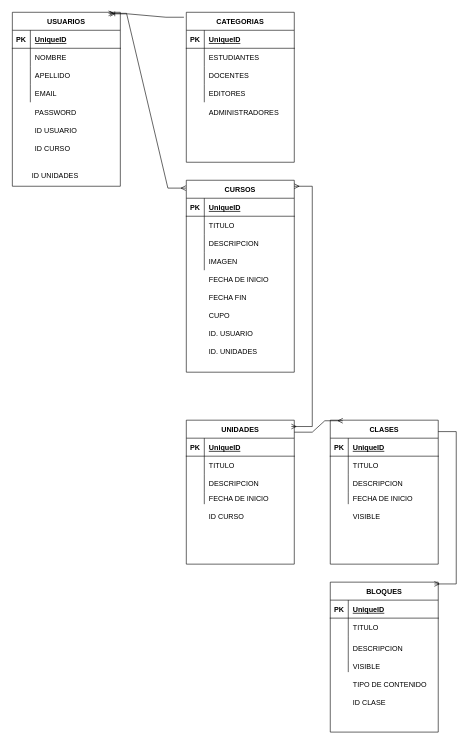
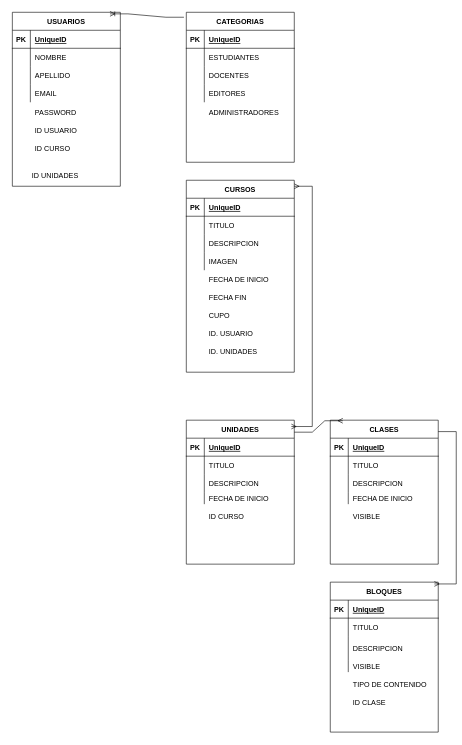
(148, 102) -> none
